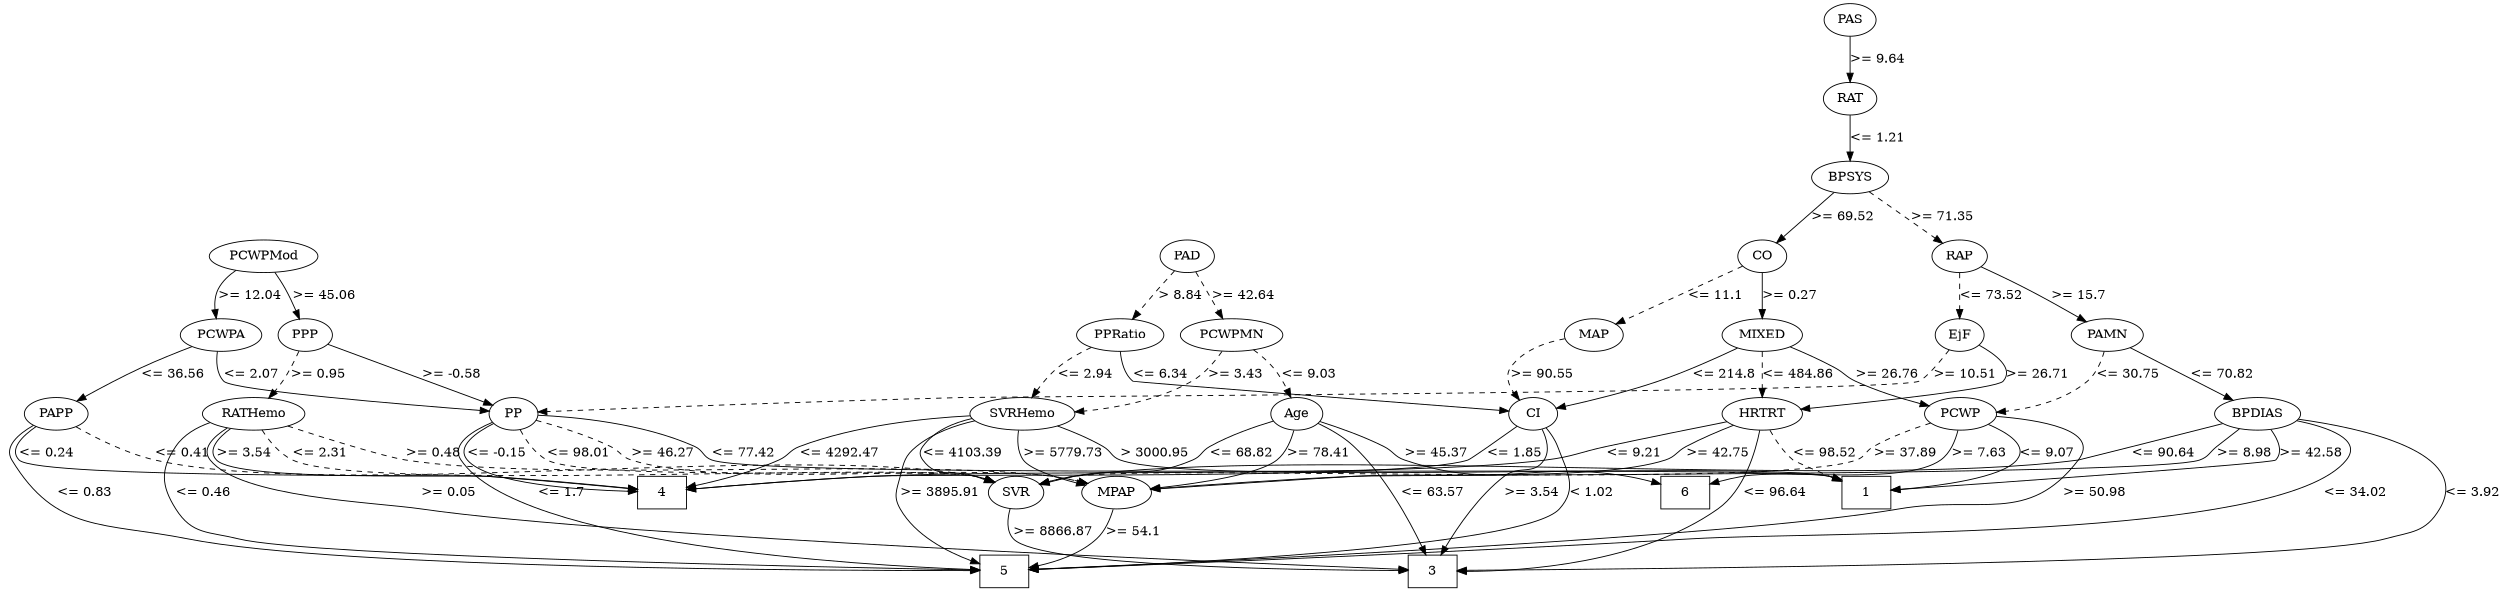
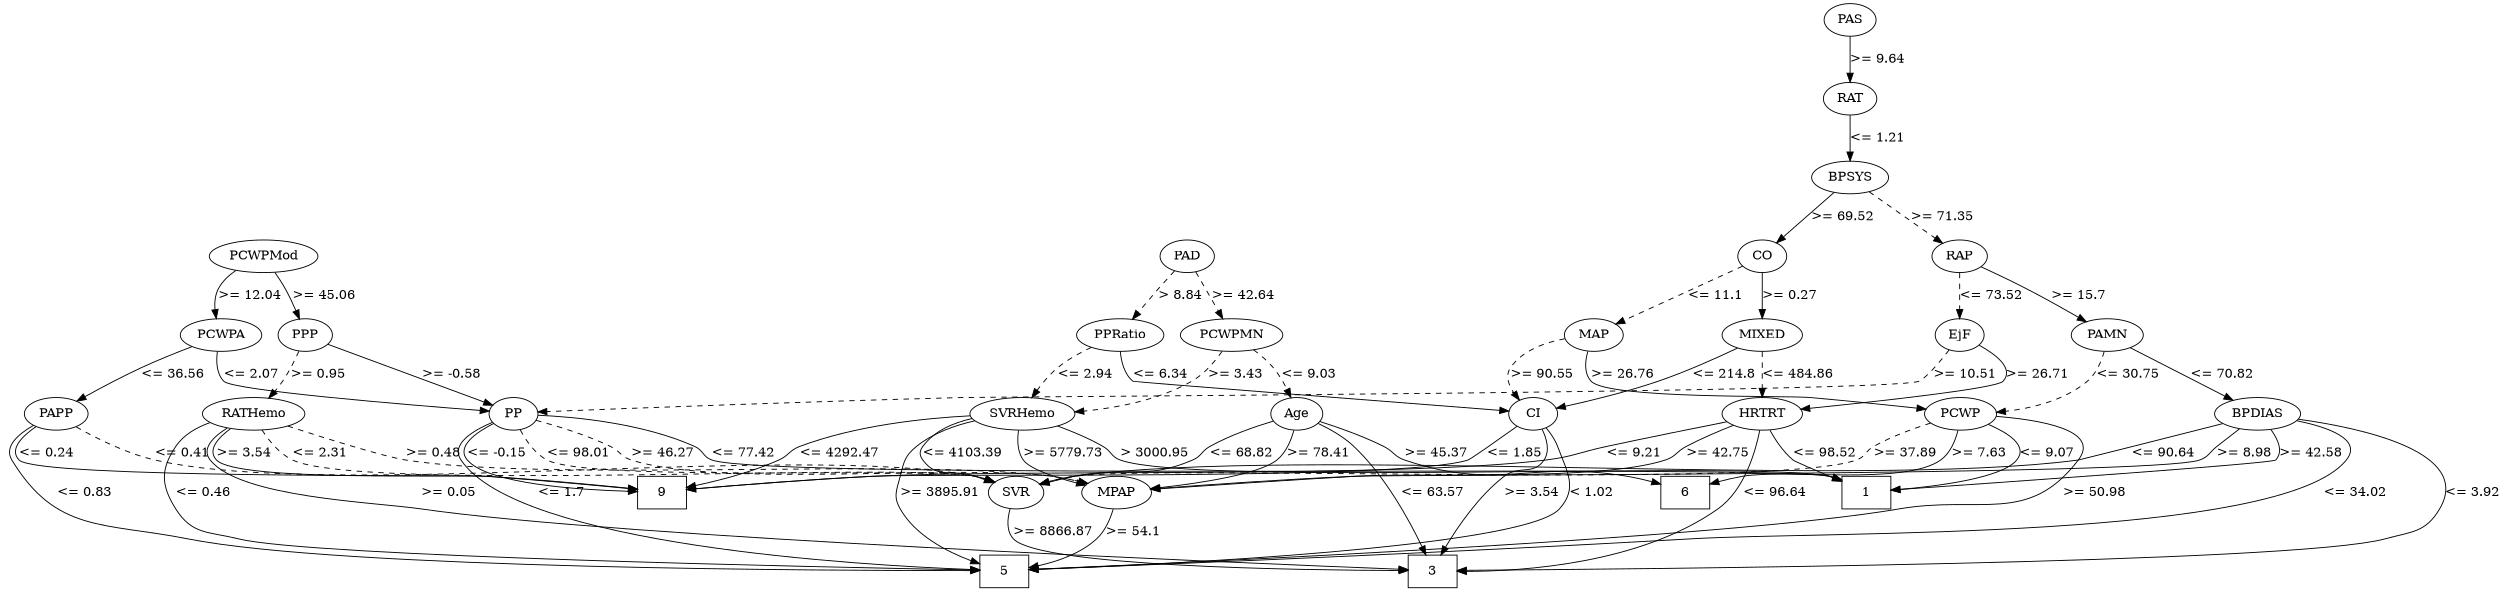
(1853, 380) -> (1738, 396)
(1796, 462) -> (1796, 462)
(662, 493) -> (662, 493)
